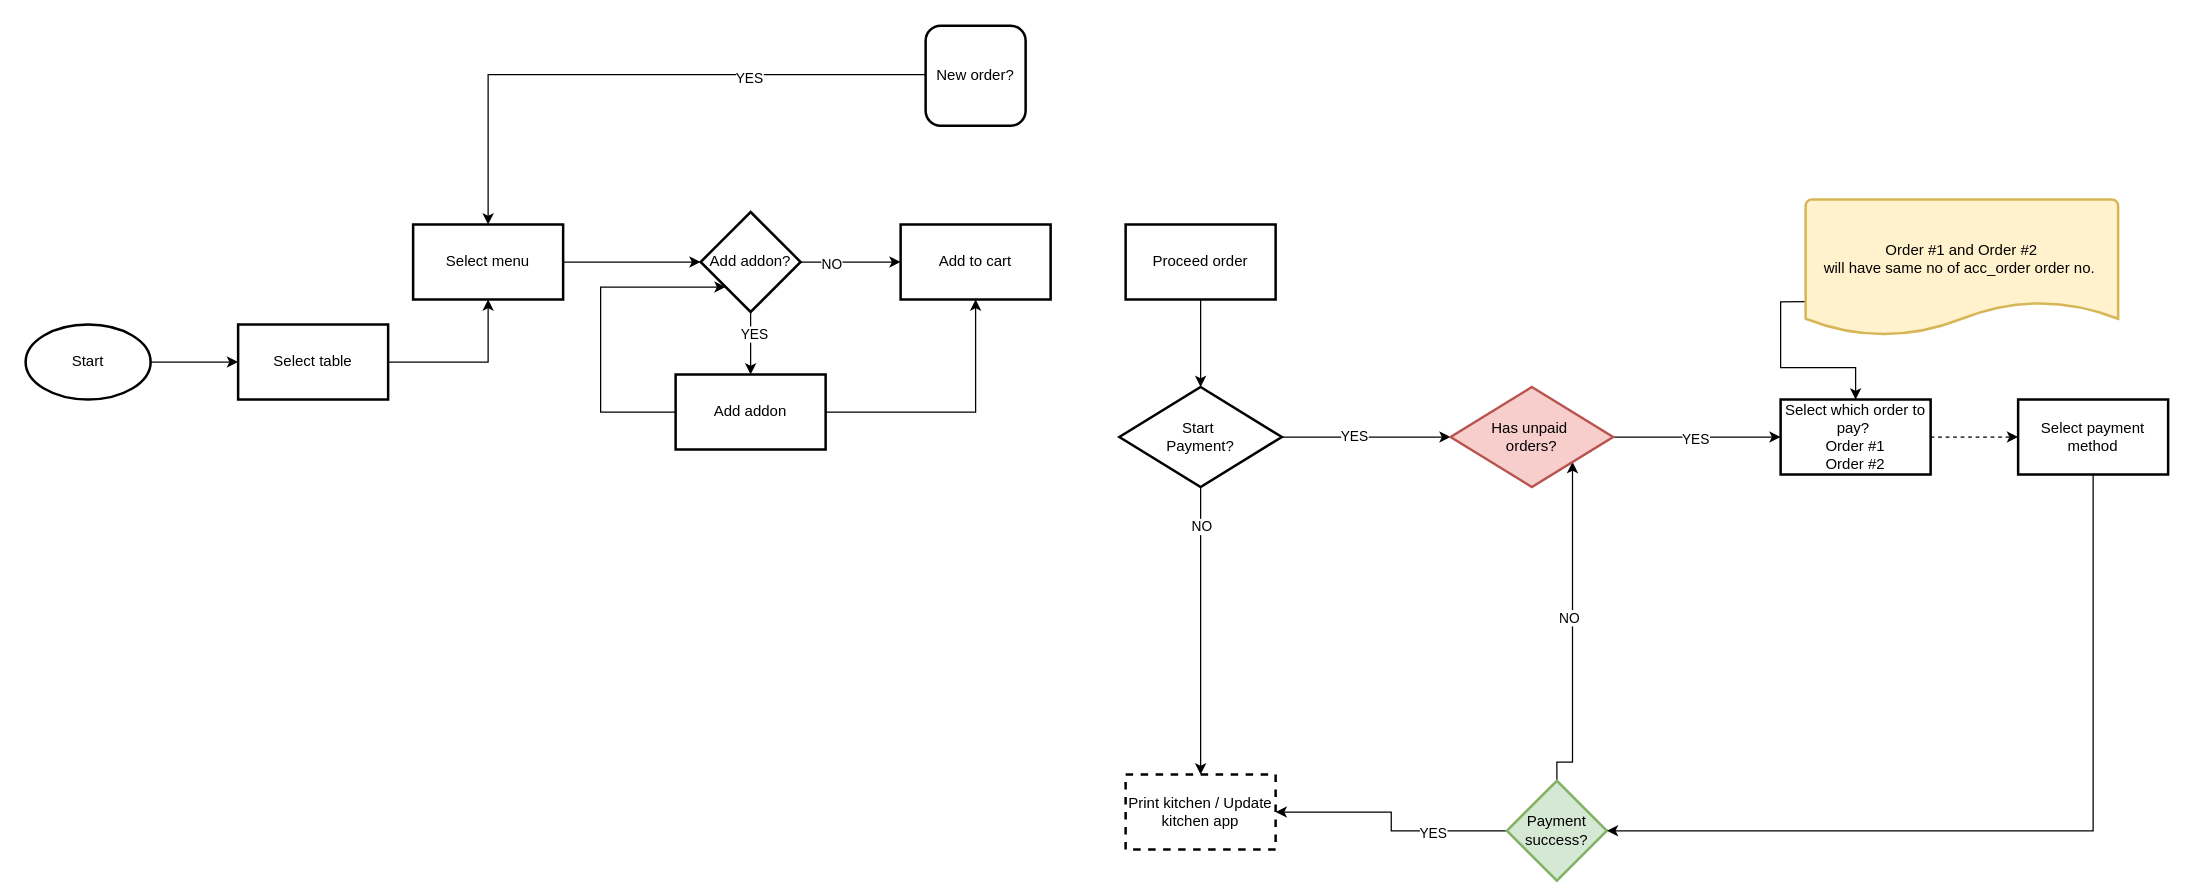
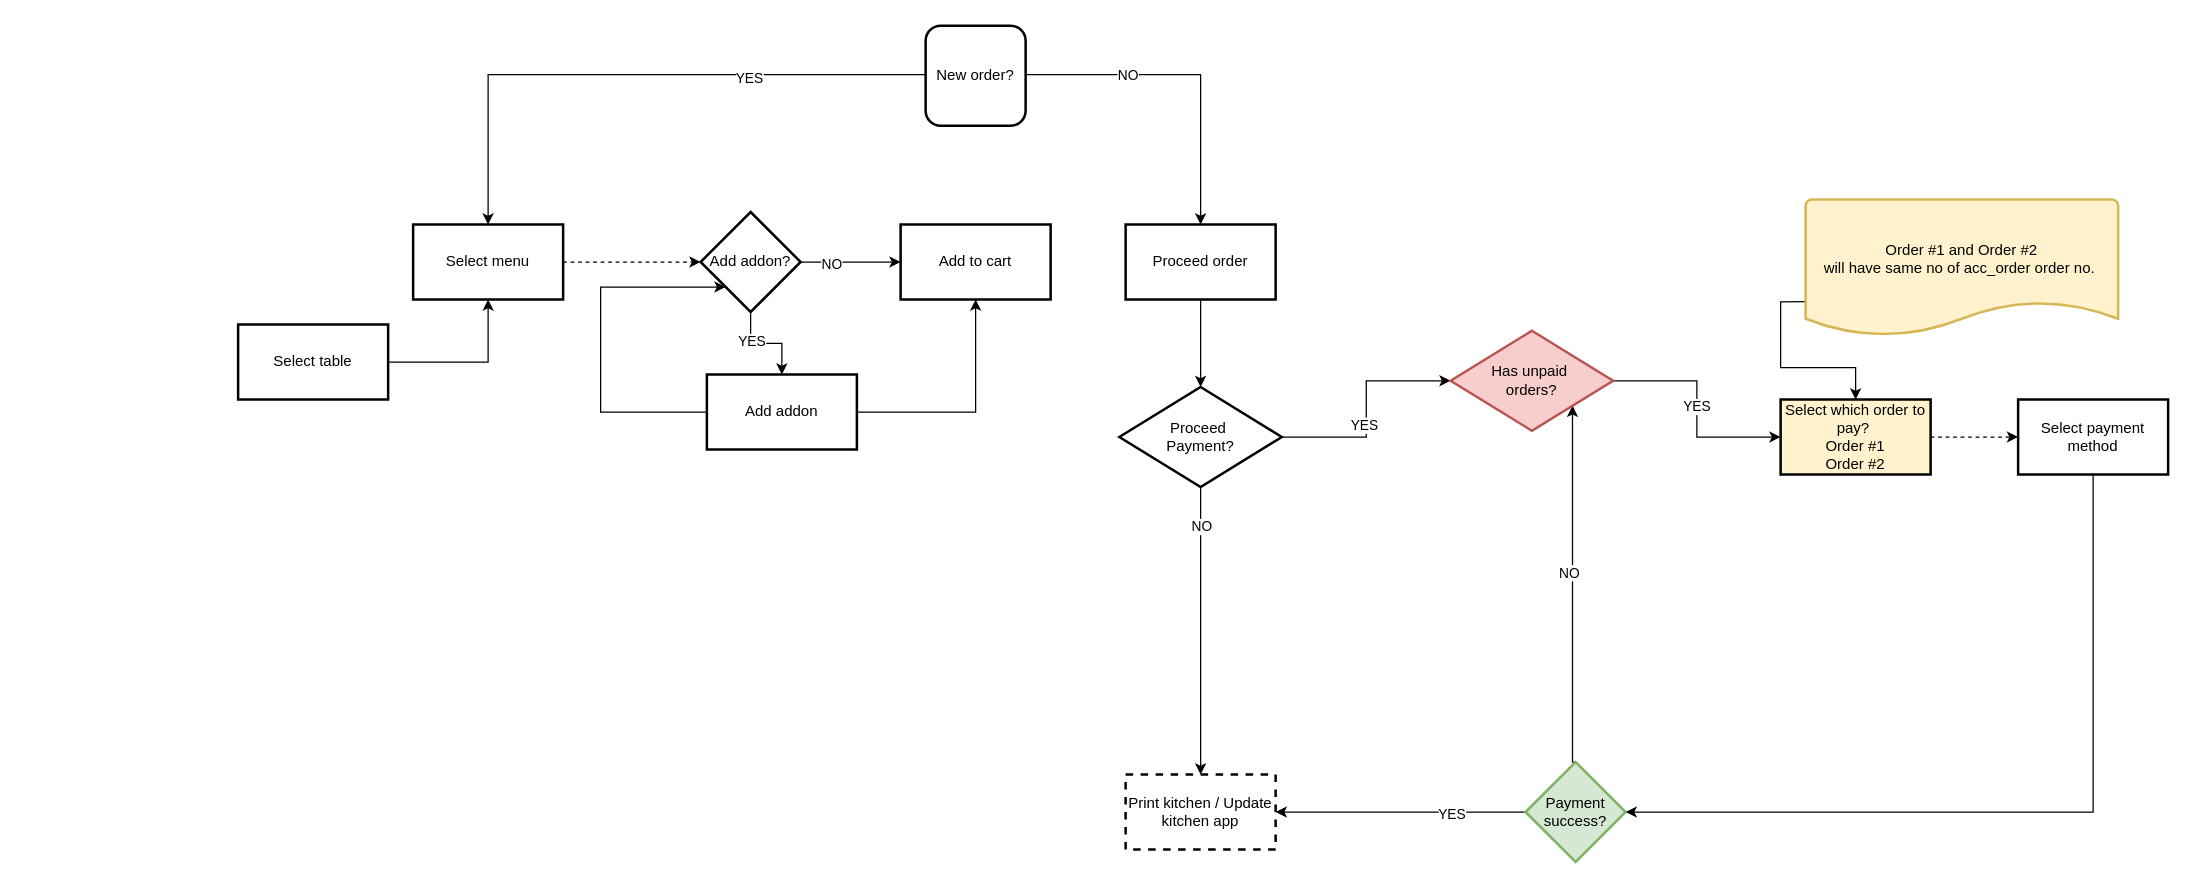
none -> (1184, 74)
(628, 262) -> (628, 262)
(88, 362) -> none
(190, 362) -> none
(751, 412) -> (782, 412)
(1201, 437) -> (1201, 437)
(1532, 437) -> (1532, 381)
(1856, 437) -> (1856, 437)
(1557, 831) -> (1576, 812)
